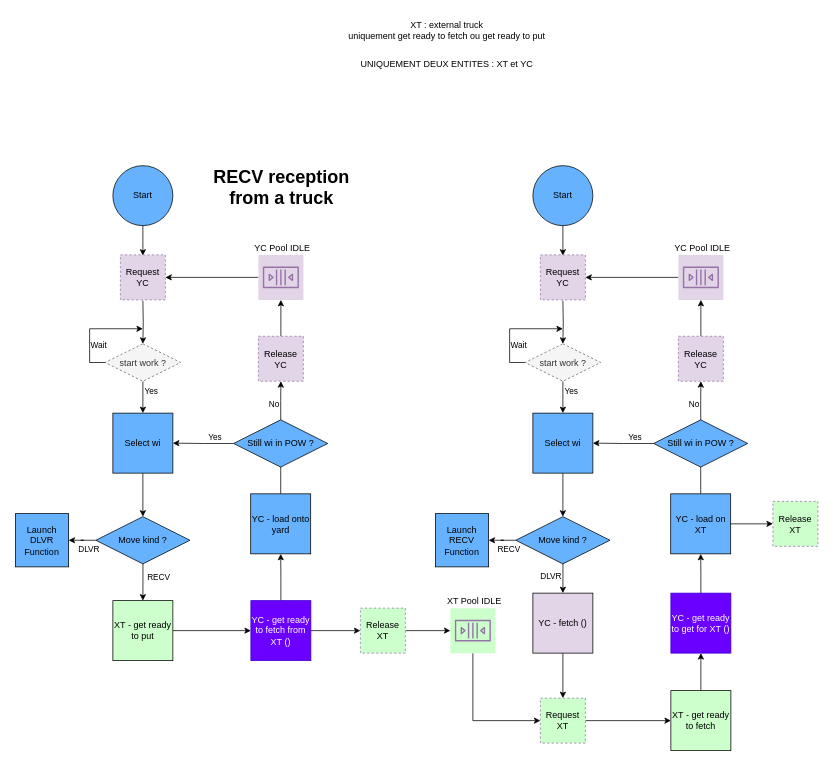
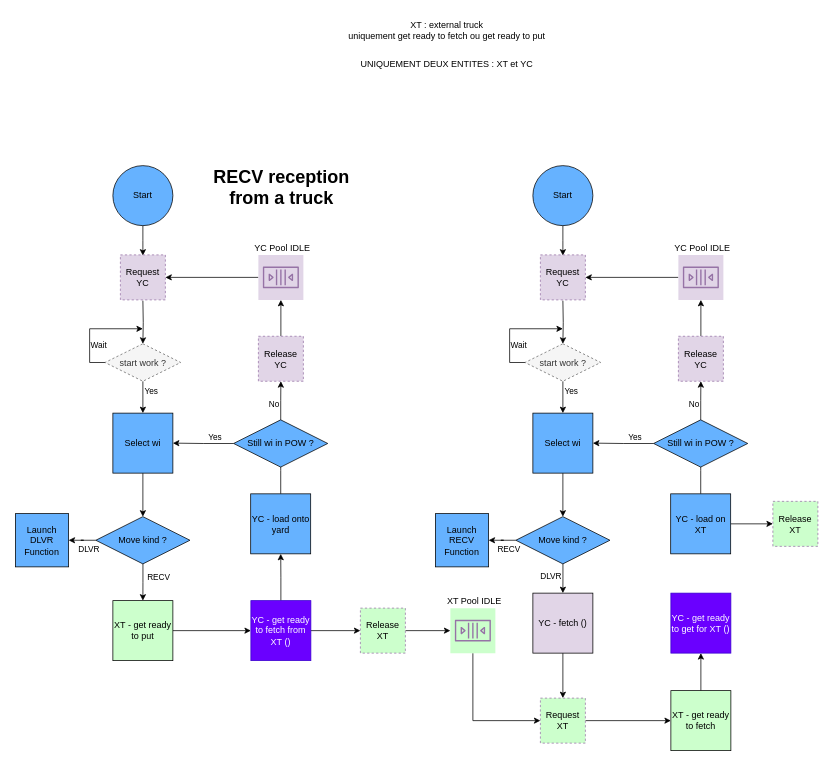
(701, 565) -> none
